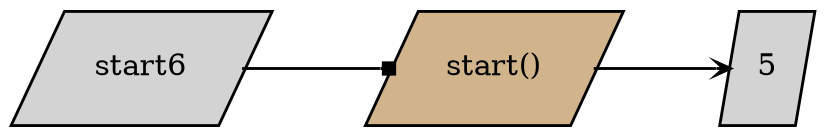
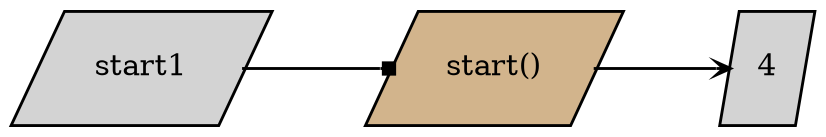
(142, 68) -> (142, 68)
(767, 68) -> (767, 68)
